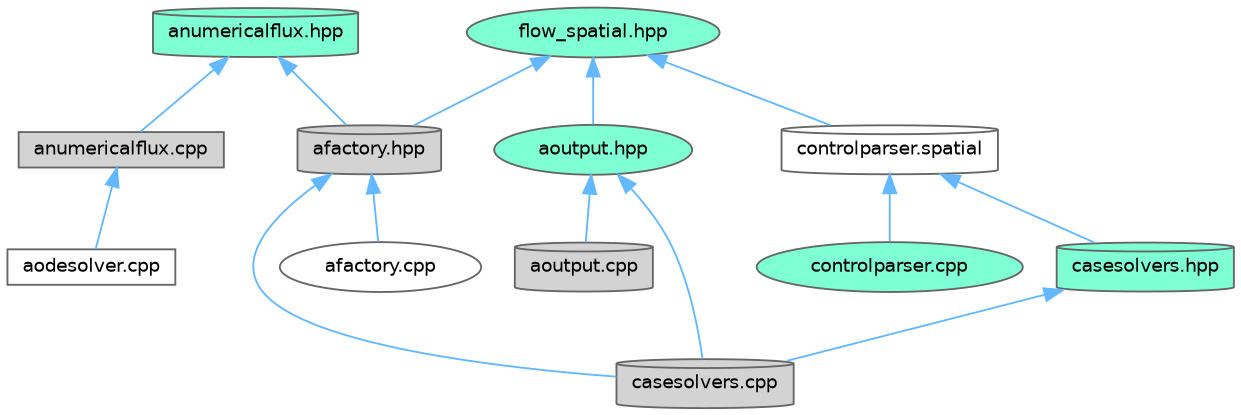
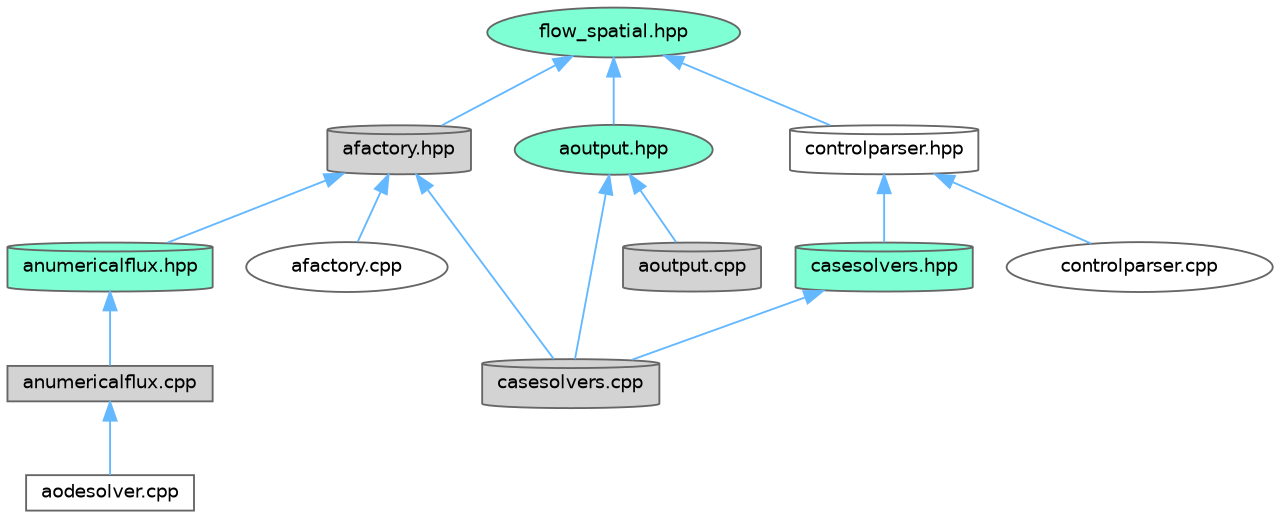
(319, 98) -> (247, 211)
(890, 150) -> (884, 150)
(890, 267) -> (1140, 267)
